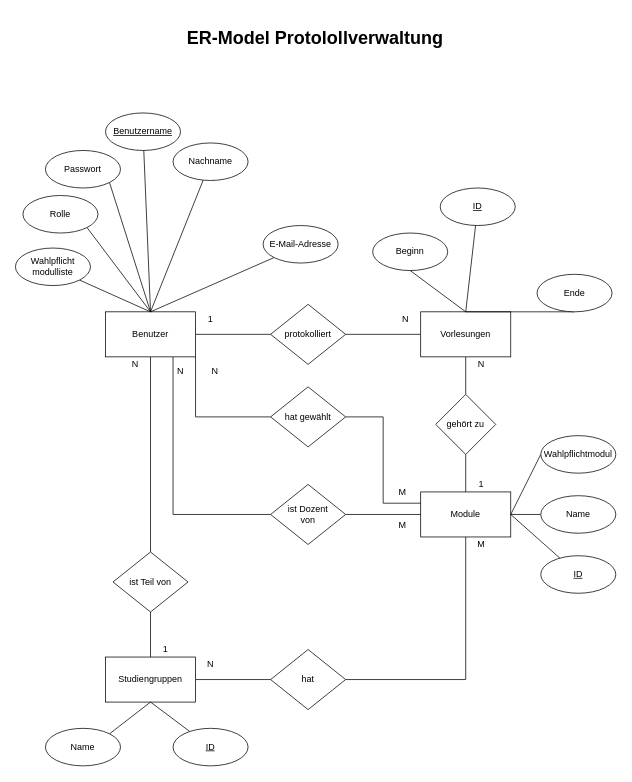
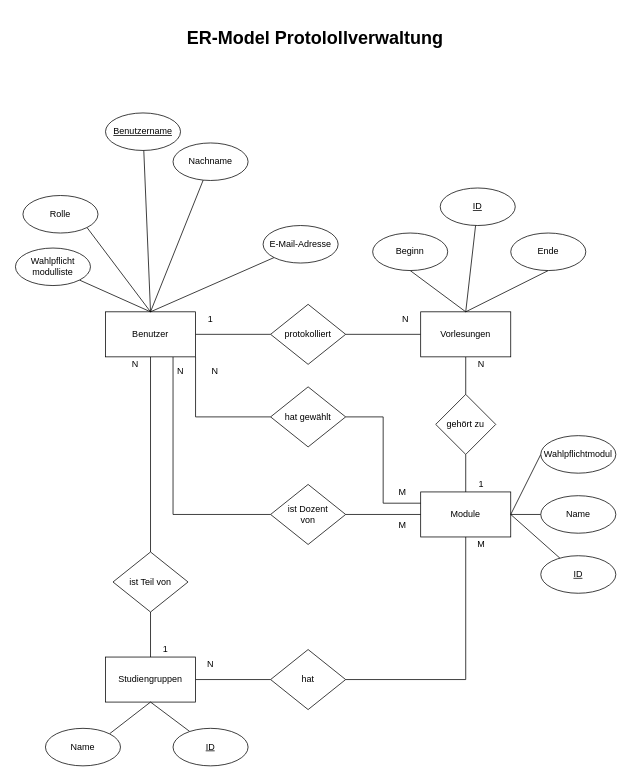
(83, 169) -> none
(129, 244) -> none
(574, 293) -> (548, 252)
